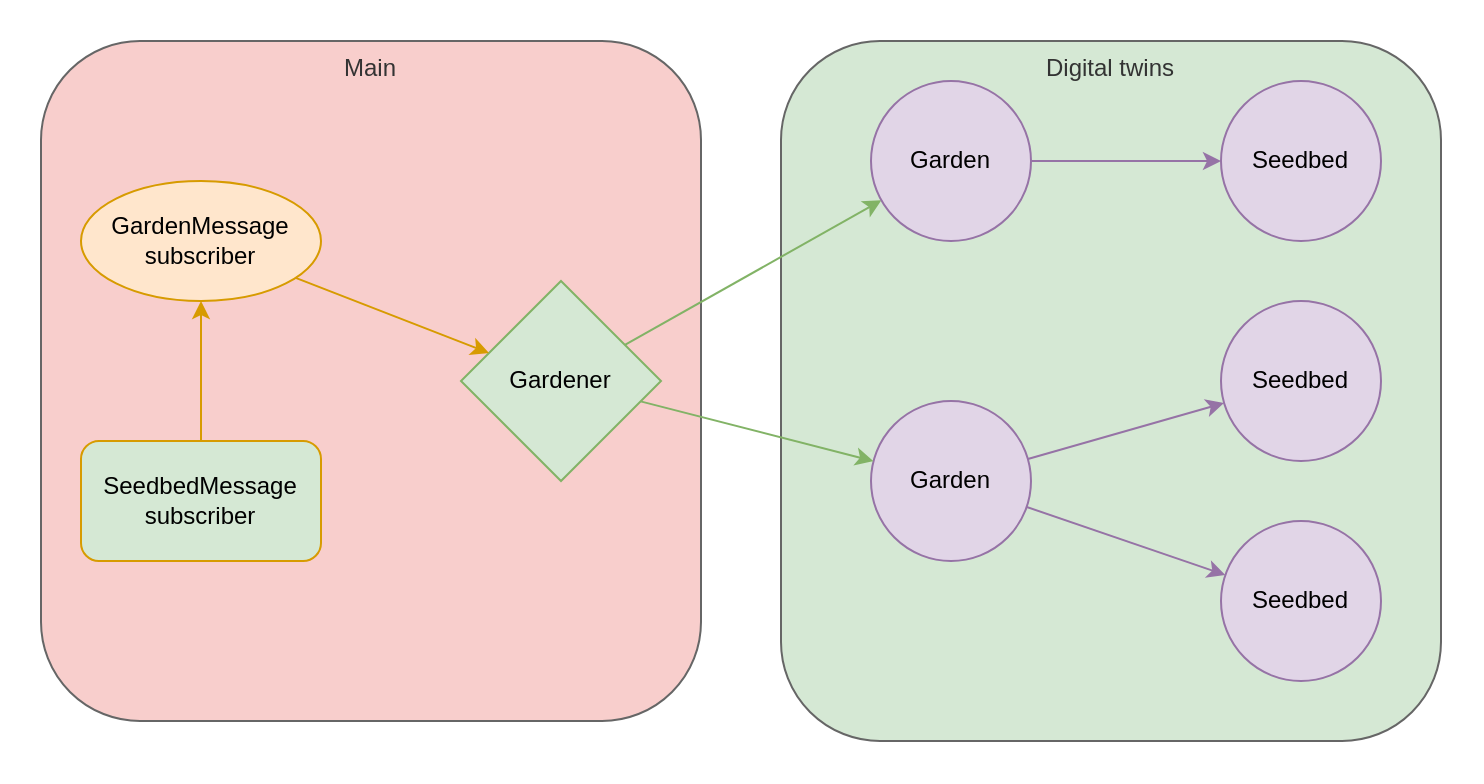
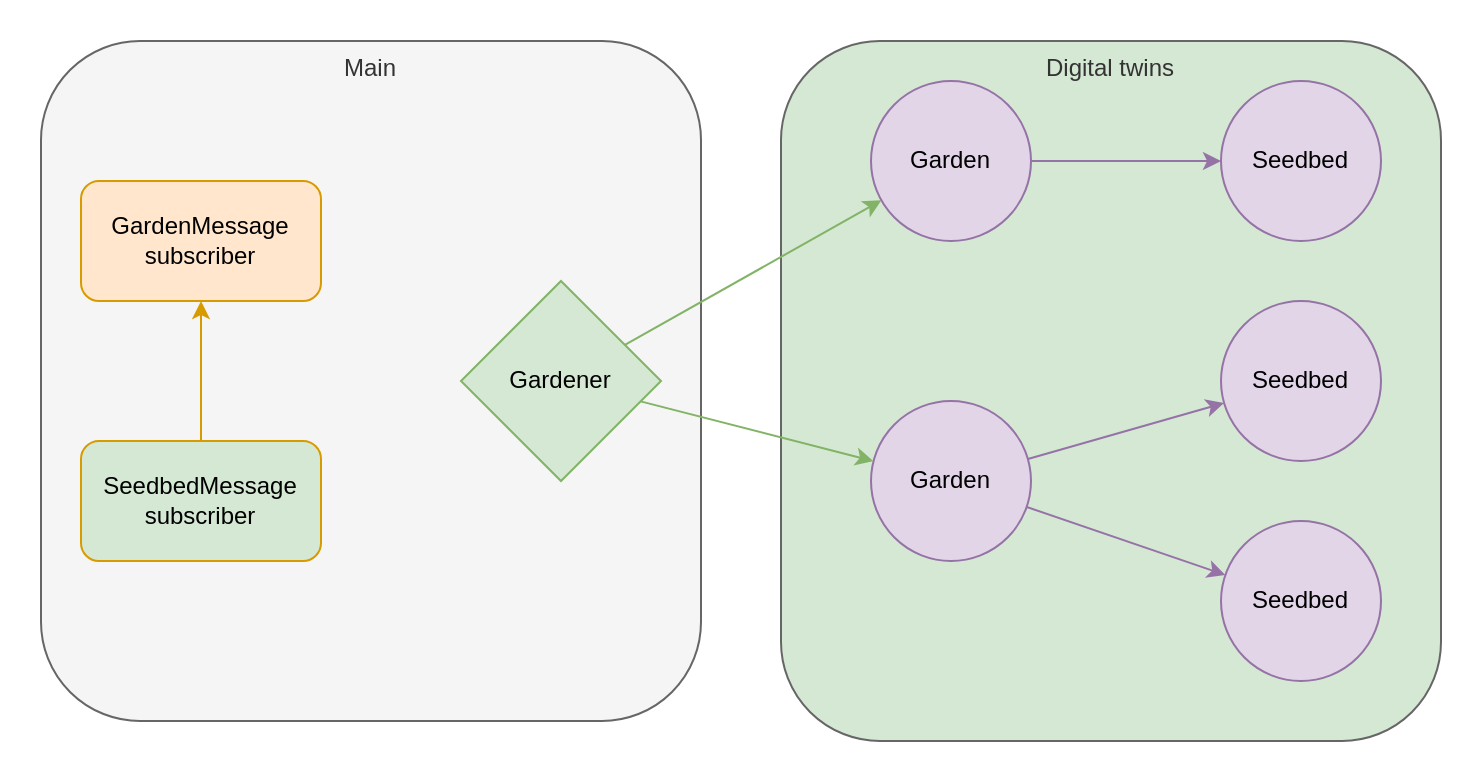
(201, 241) -> (201, 241)
(386, 313) -> none
(371, 381) -> (371, 381)
